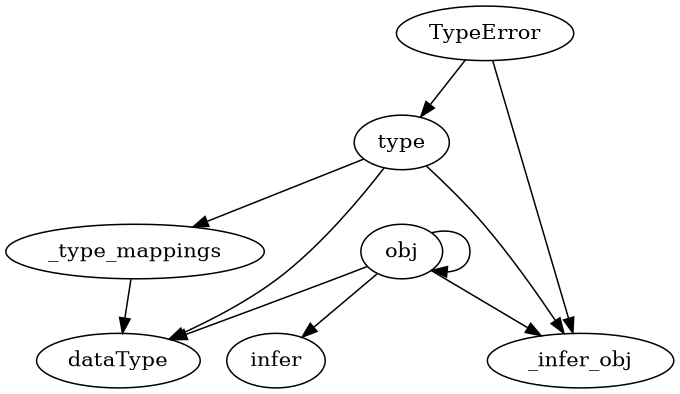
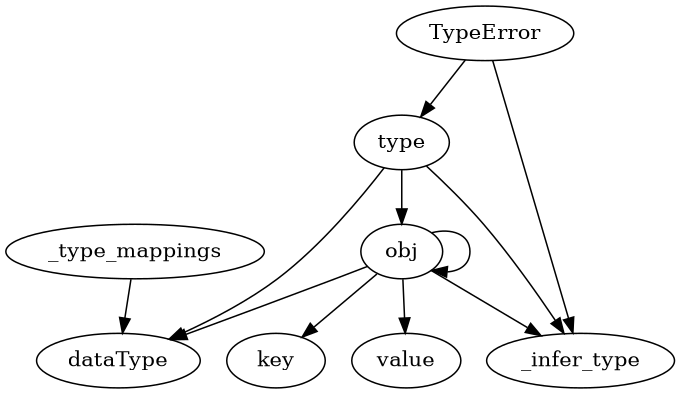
(285, 190) -> (402, 190)
(276, 361) -> (276, 361)
none -> (406, 361)
(581, 361) -> (581, 361)
